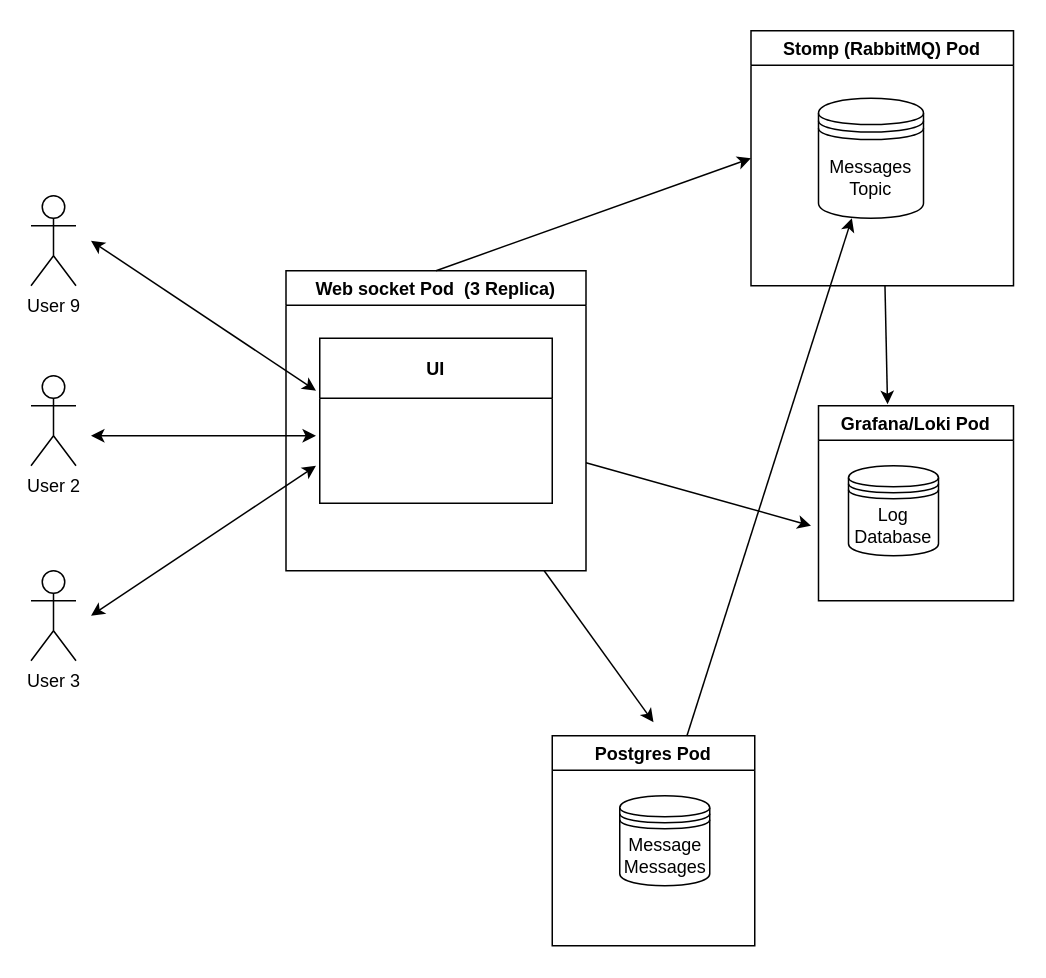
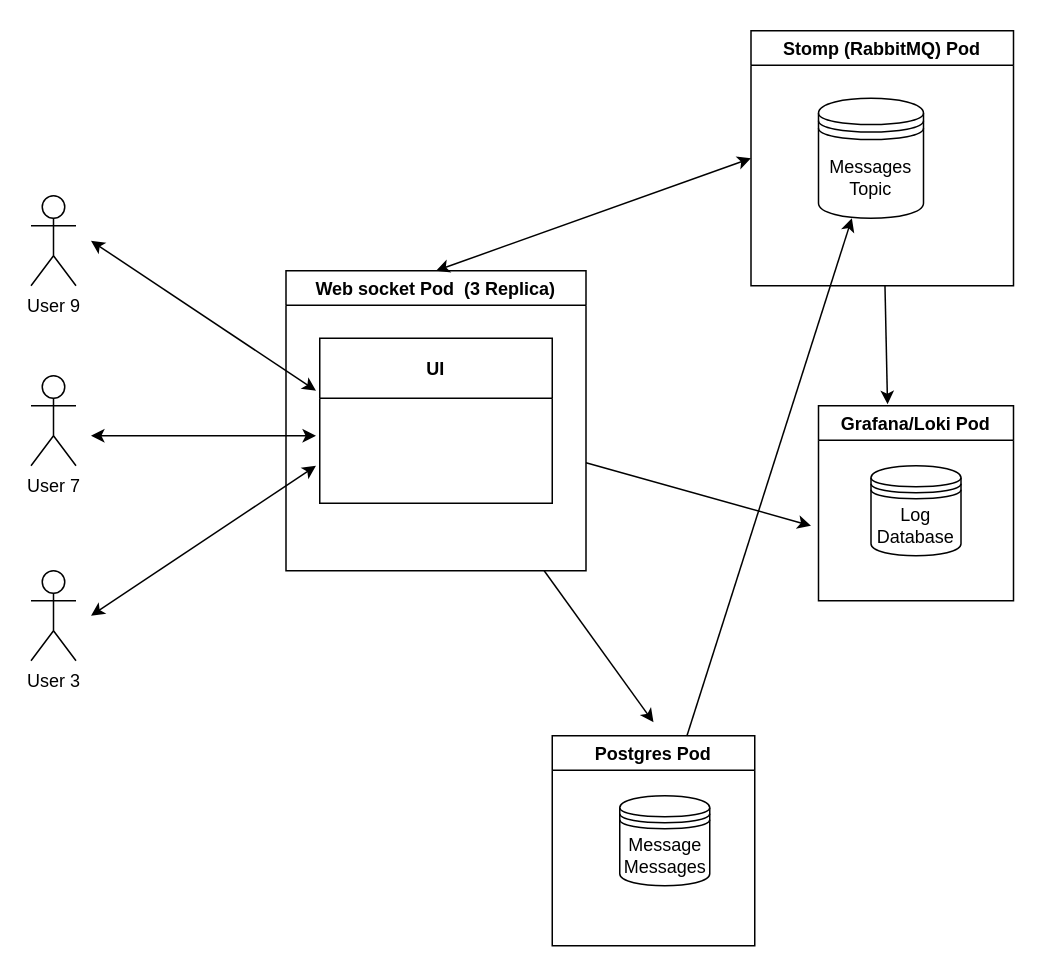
(442, 268) -> (447, 267)
(54, 487) -> (54, 487)
(893, 511) -> (916, 511)
